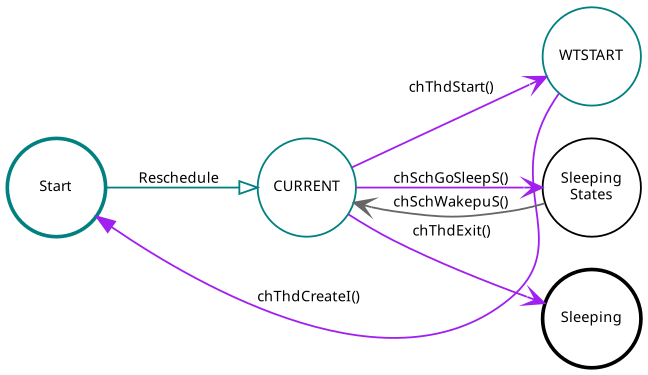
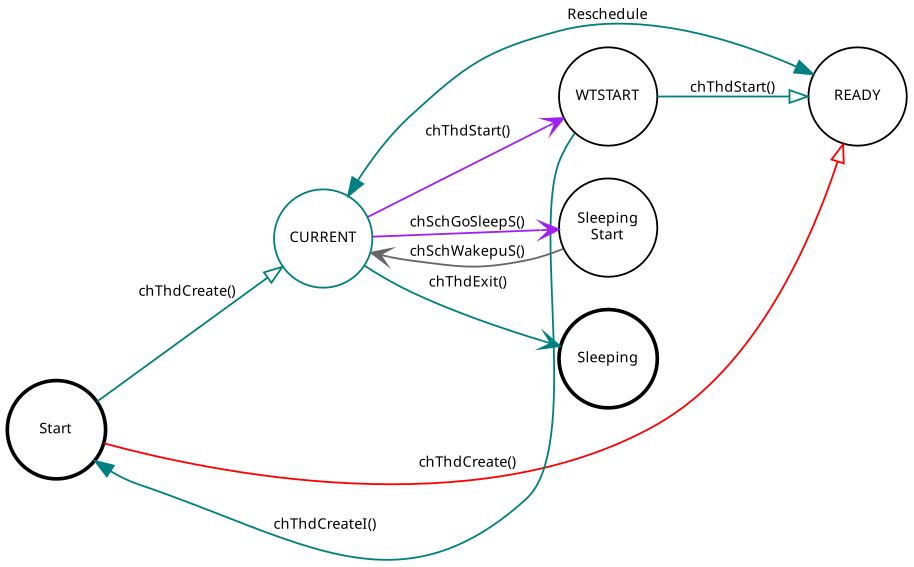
(592, 56) -> (608, 97)
none -> (858, 97)
(179, 179) -> (188, 292)
(56, 188) -> (56, 430)
(592, 188) -> (608, 228)
(435, 260) -> (451, 309)
(413, 337) -> (498, 520)
